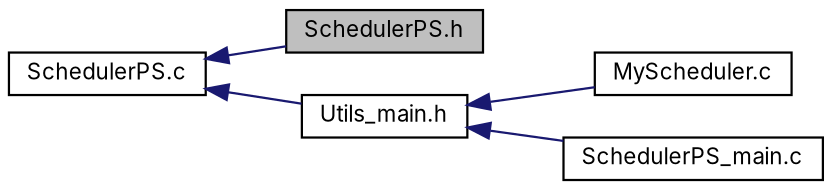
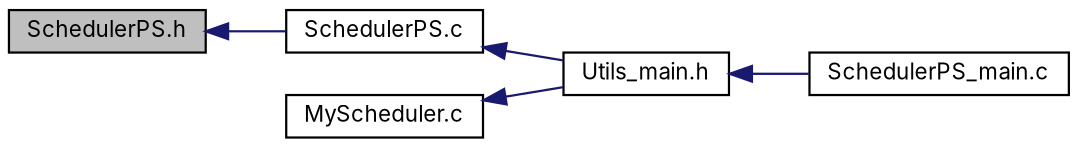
(257, 51) -> (257, 31)
(543, 95) -> (534, 92)
